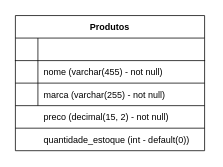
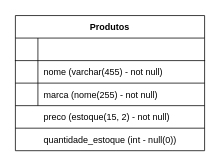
(115, 95) -> (107, 95)
(115, 117) -> (117, 117)
(130, 140) -> (121, 140)
